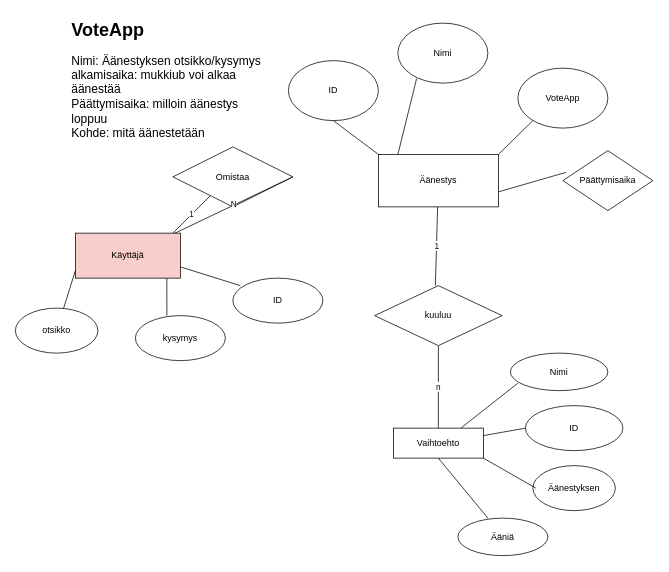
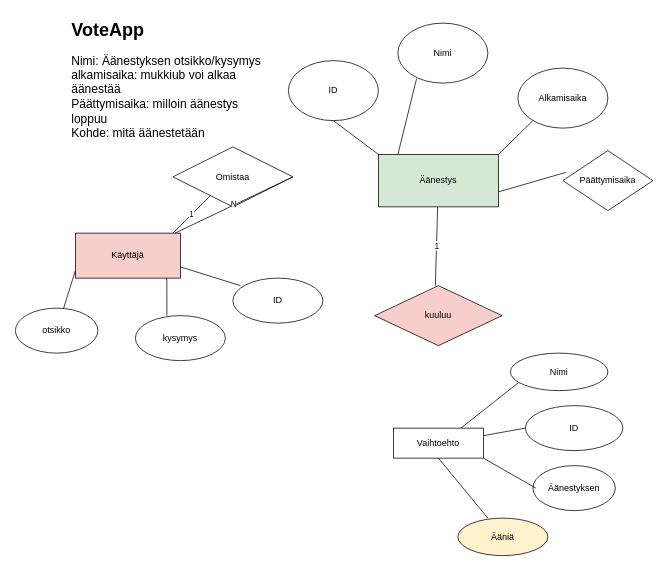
(563, 98) -> (563, 98)
(438, 180) -> (438, 180)
(438, 315) -> (438, 315)
(438, 387) -> none
(503, 537) -> (503, 537)
